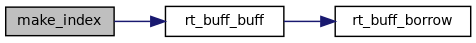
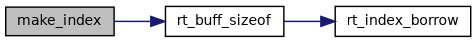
(225, 21) -> (225, 21)
(403, 21) -> (403, 21)
